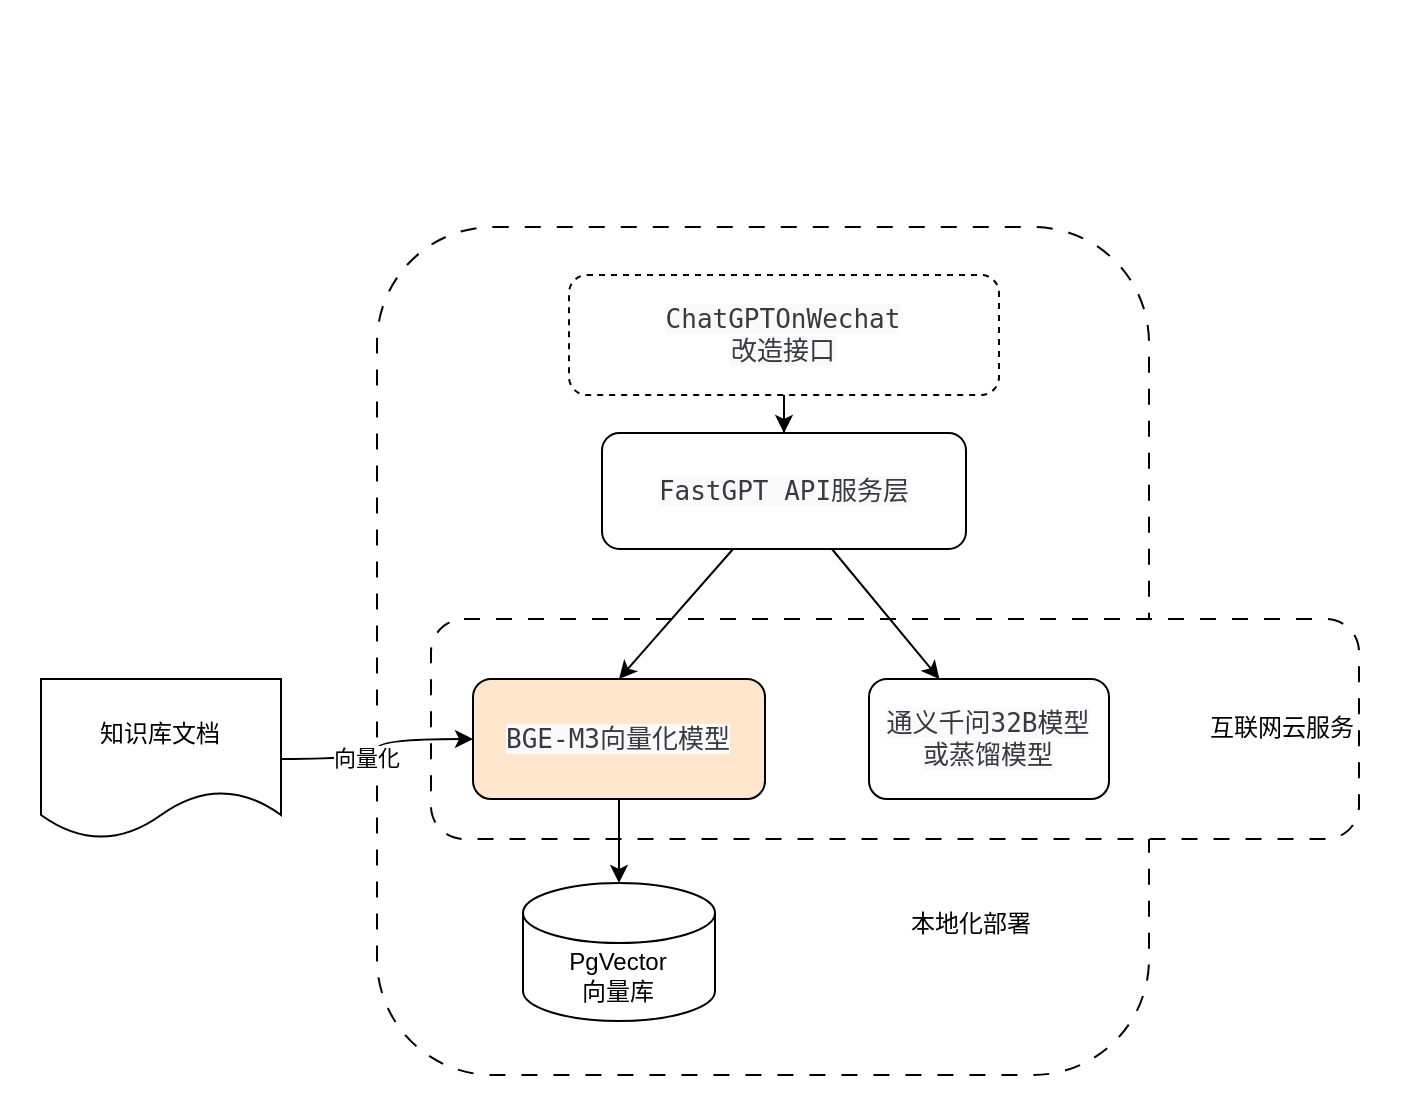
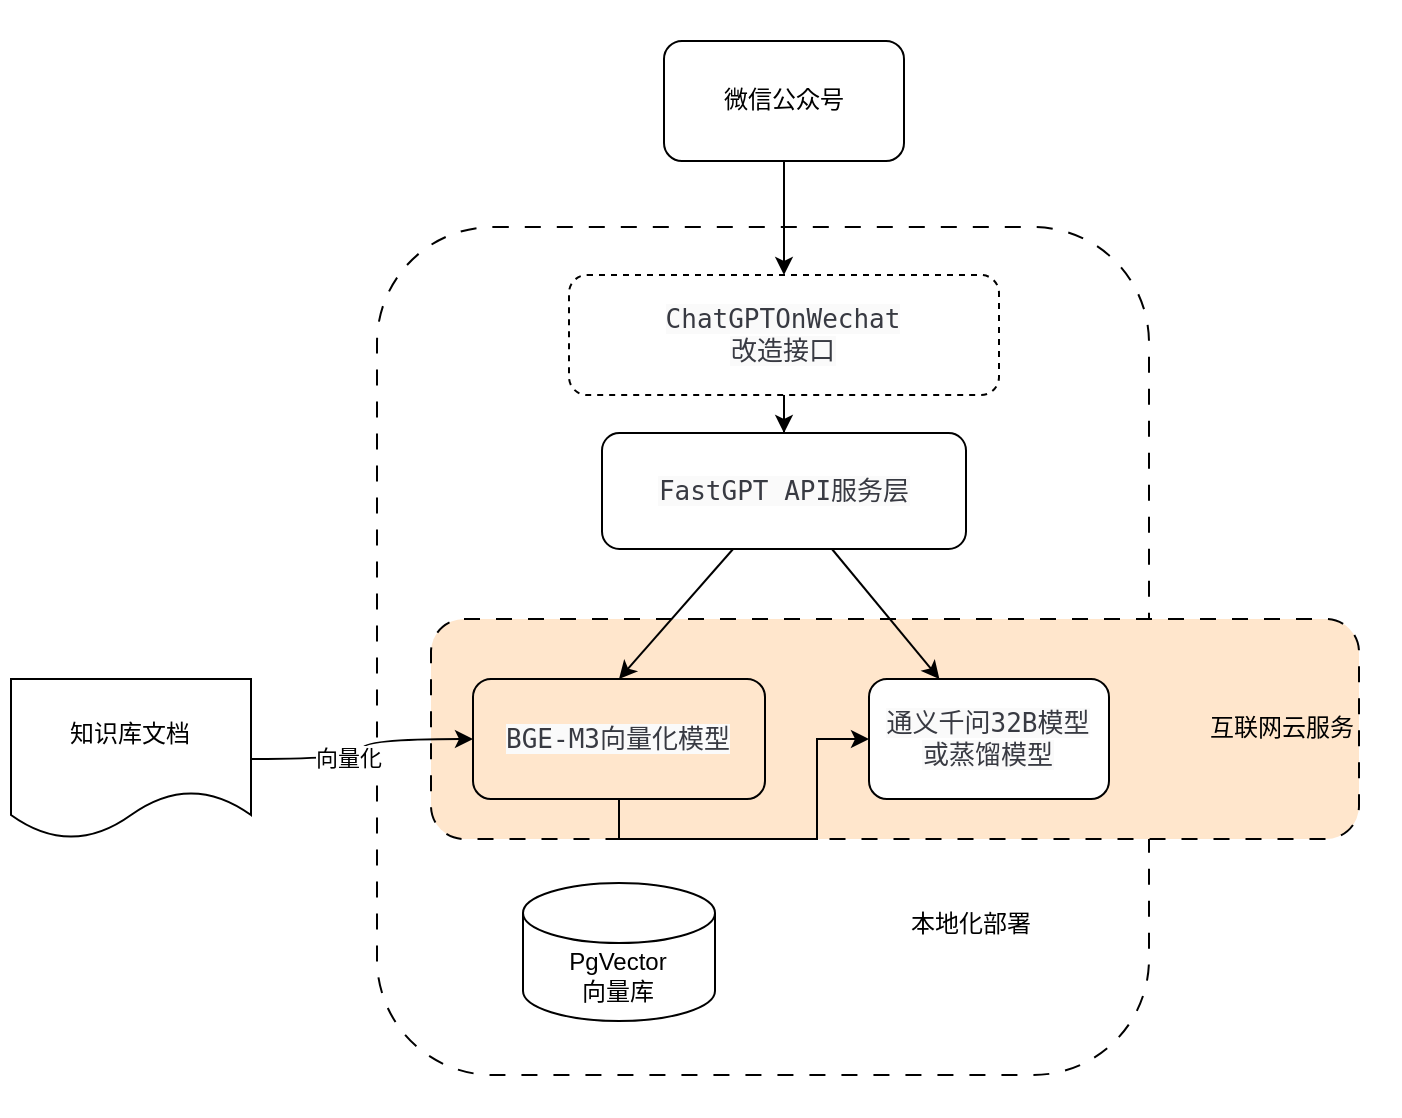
none -> (784, 101)
none -> (784, 211)
(1283, 729) -> (1283, 729)
(161, 759) -> (131, 759)
(619, 854) -> (817, 772)
